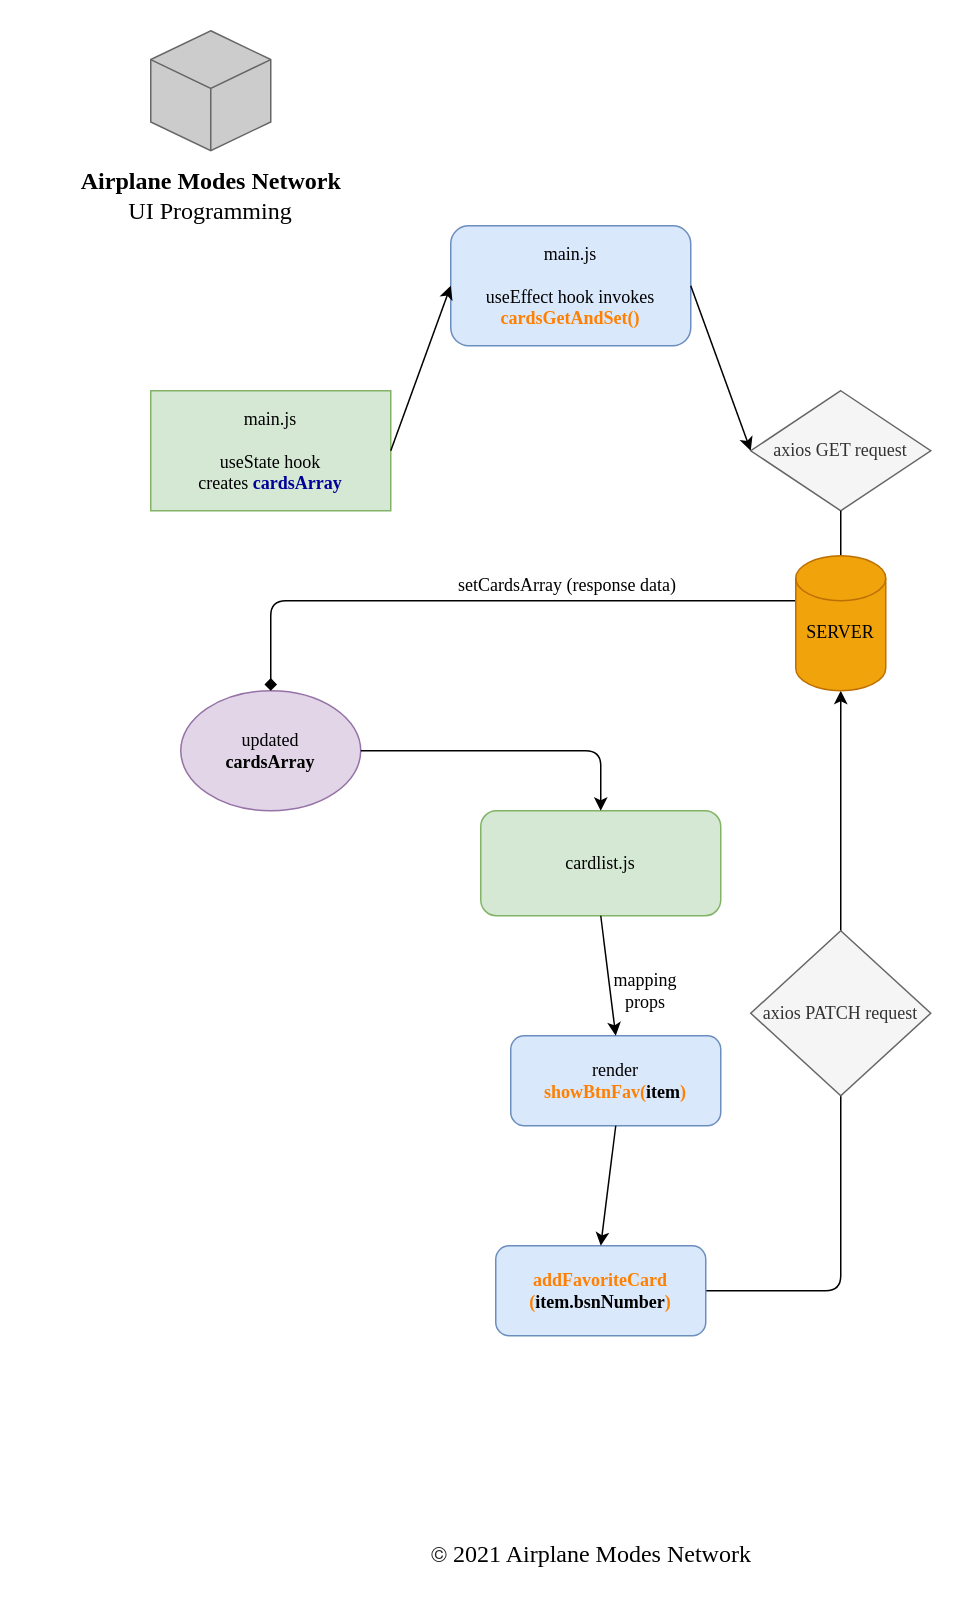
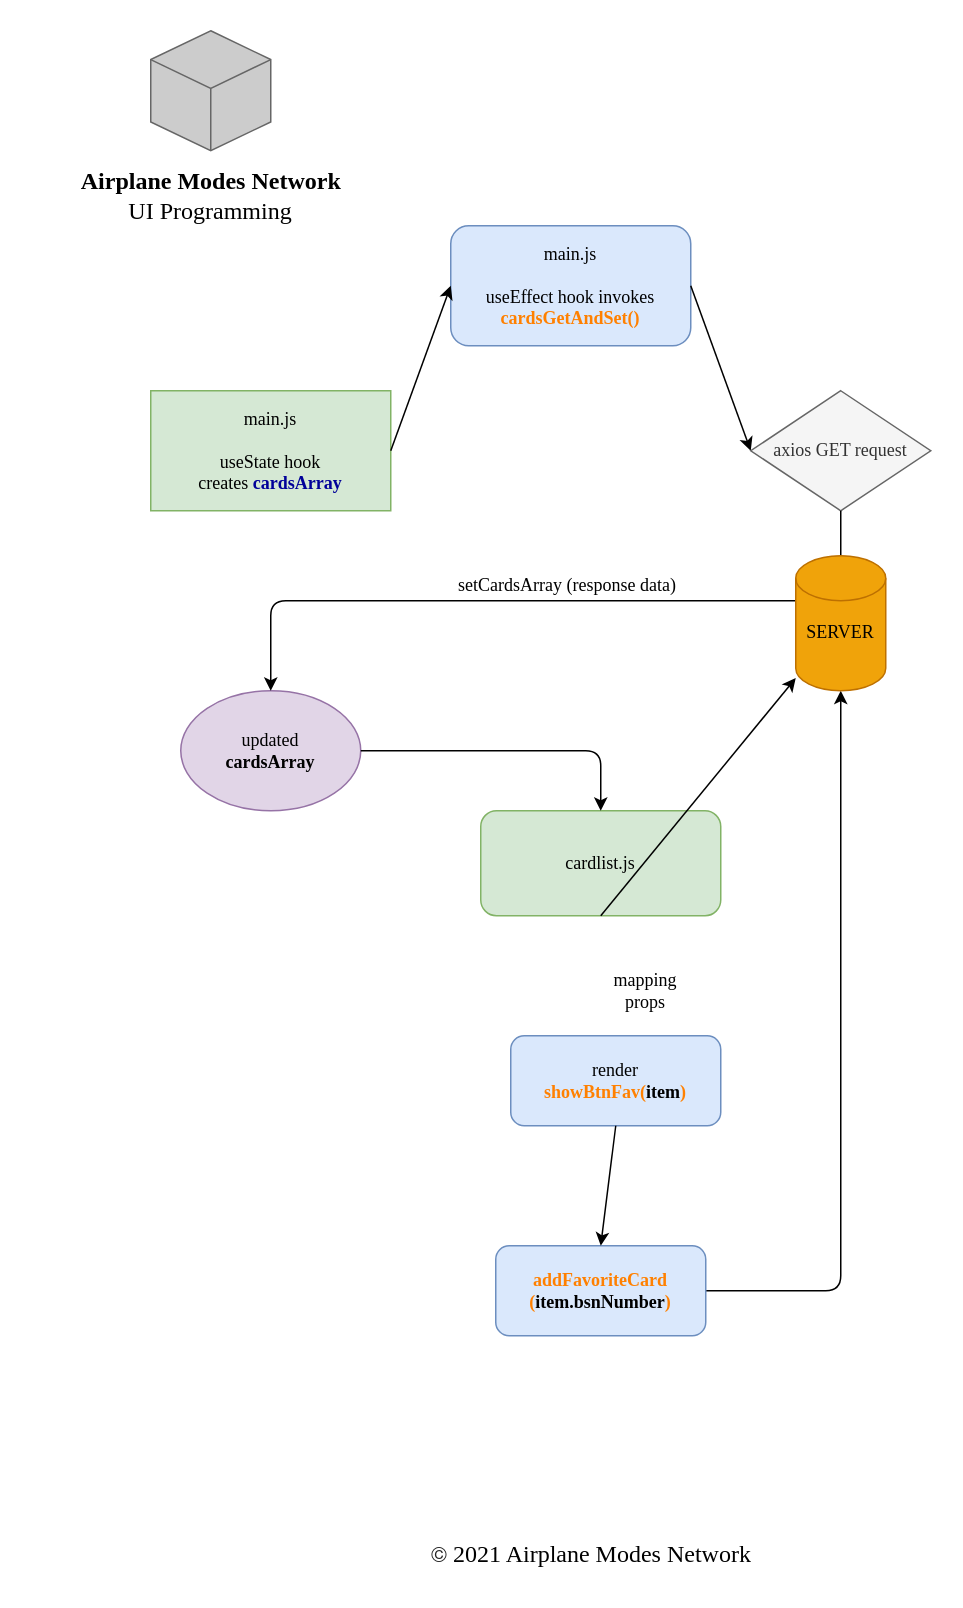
(271, 678) -> (271, 679)
(608, 971) -> (695, 801)
(841, 1013) -> none
